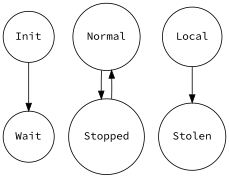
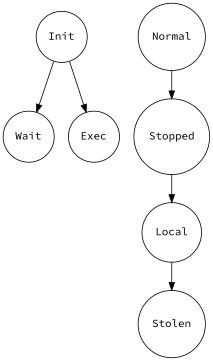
(112, 89) -> (172, 185)
none -> (94, 137)
